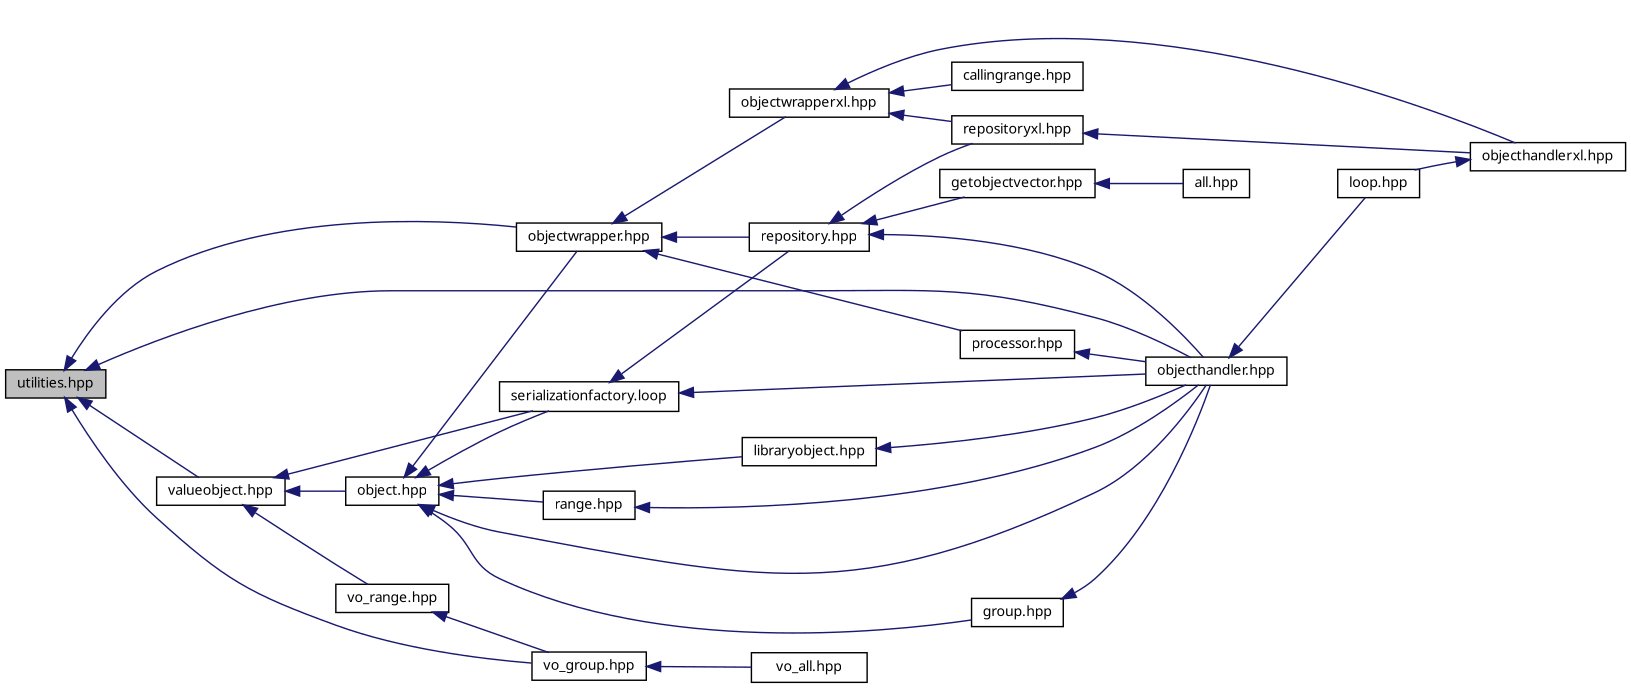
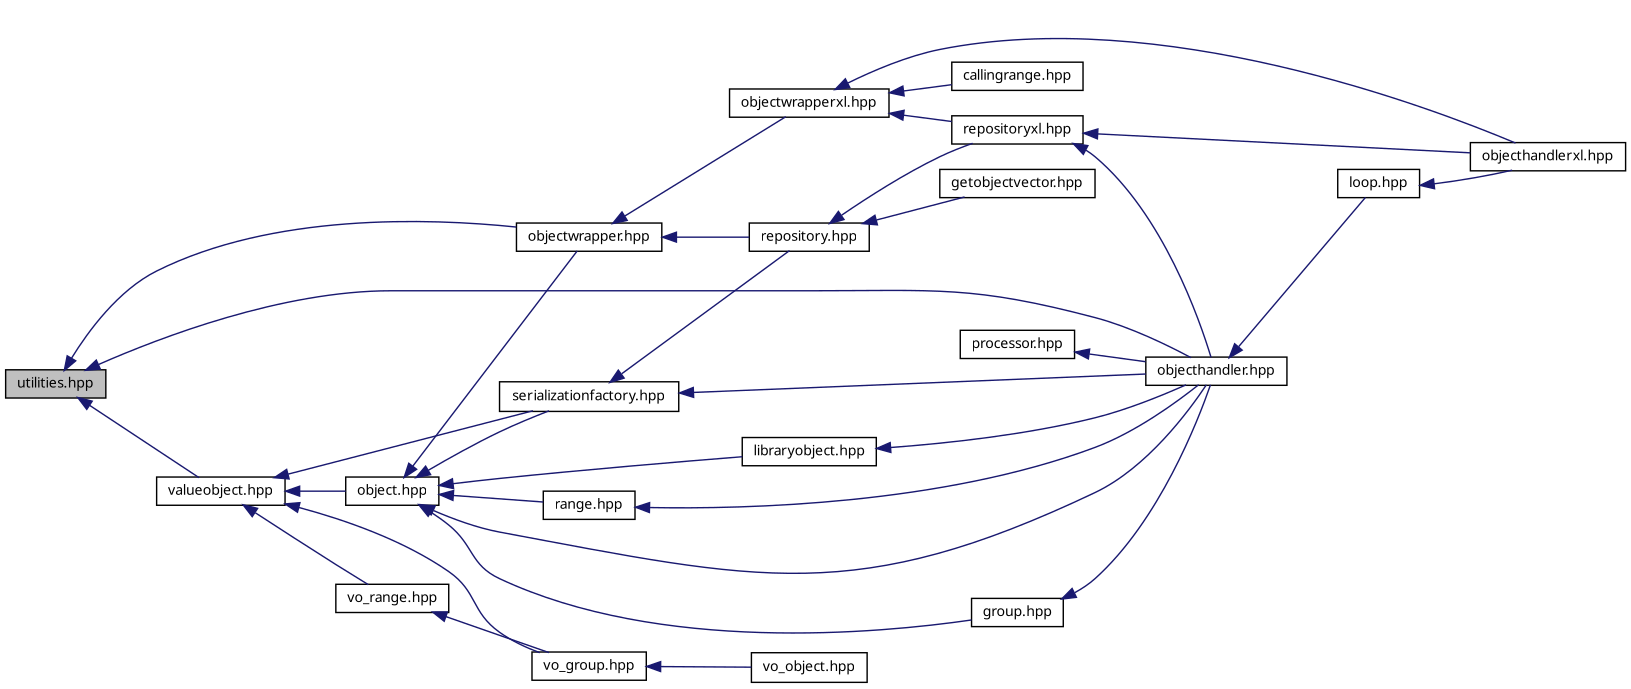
(1435, 166) -> (1473, 178)
(1216, 184) -> none
(1059, 258) -> (1163, 244)
(841, 300) -> none
(589, 397) -> (589, 397)
(267, 597) -> (433, 561)
(809, 668) -> (809, 668)
